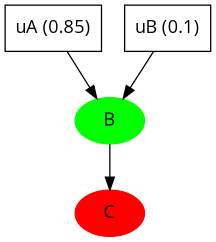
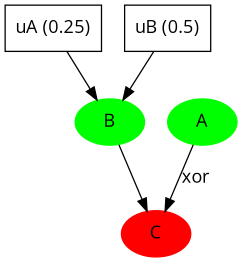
(53, 28) -> (53, 28)
(168, 28) -> (168, 28)
none -> (202, 122)
